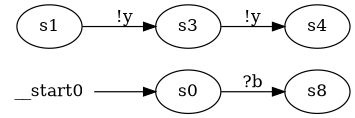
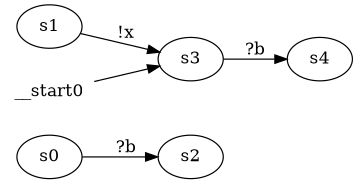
(125, 18) -> (126, 33)
(253, 18) -> (255, 50)
(119, 92) -> (121, 75)
(317, 92) -> (191, 157)
